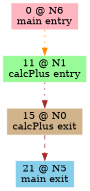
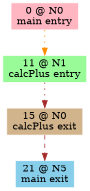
(45, 16) -> (45, 16)
